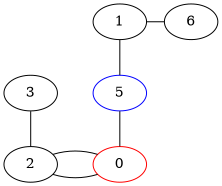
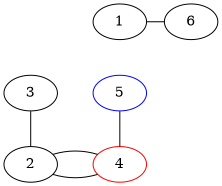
(120, 58) -> none
(120, 164) -> (120, 164)
